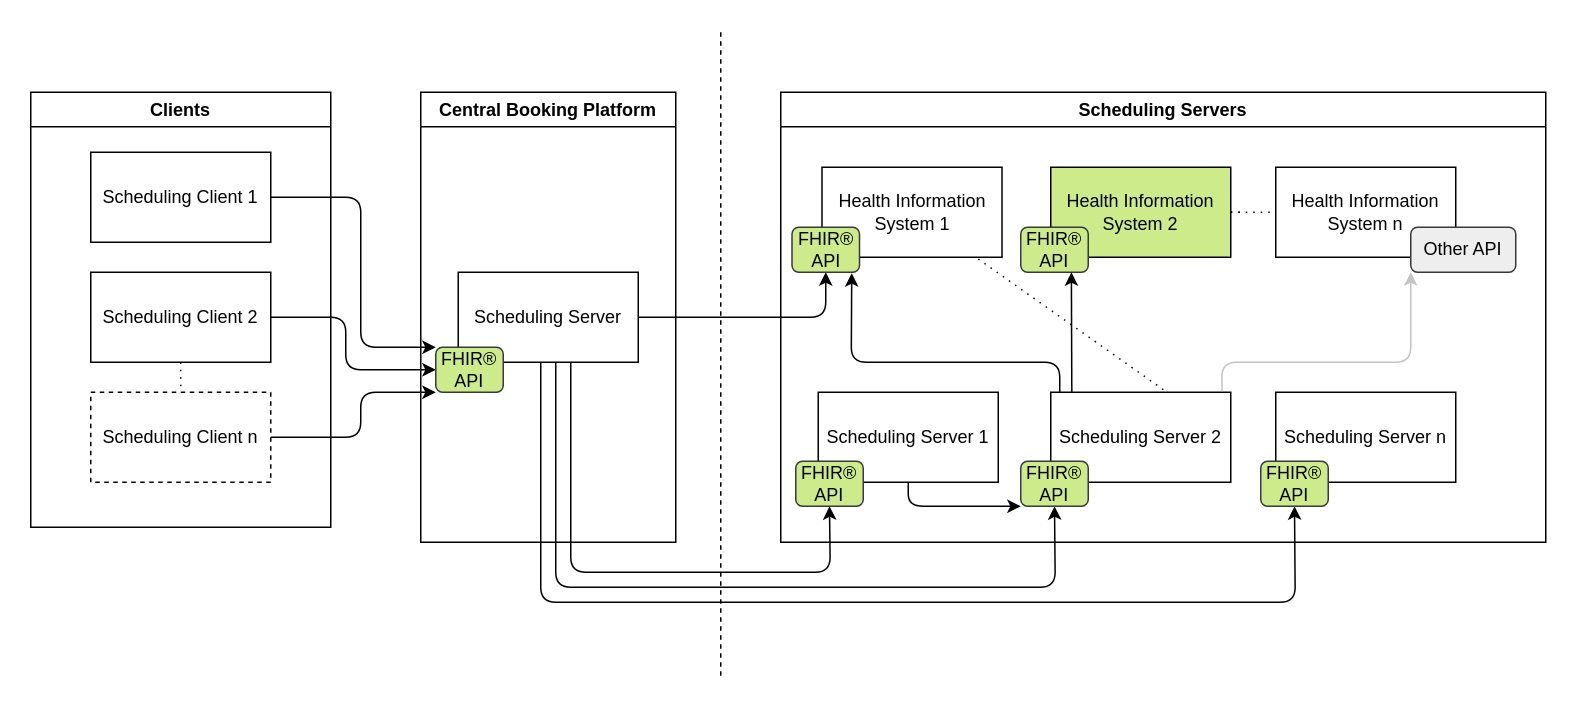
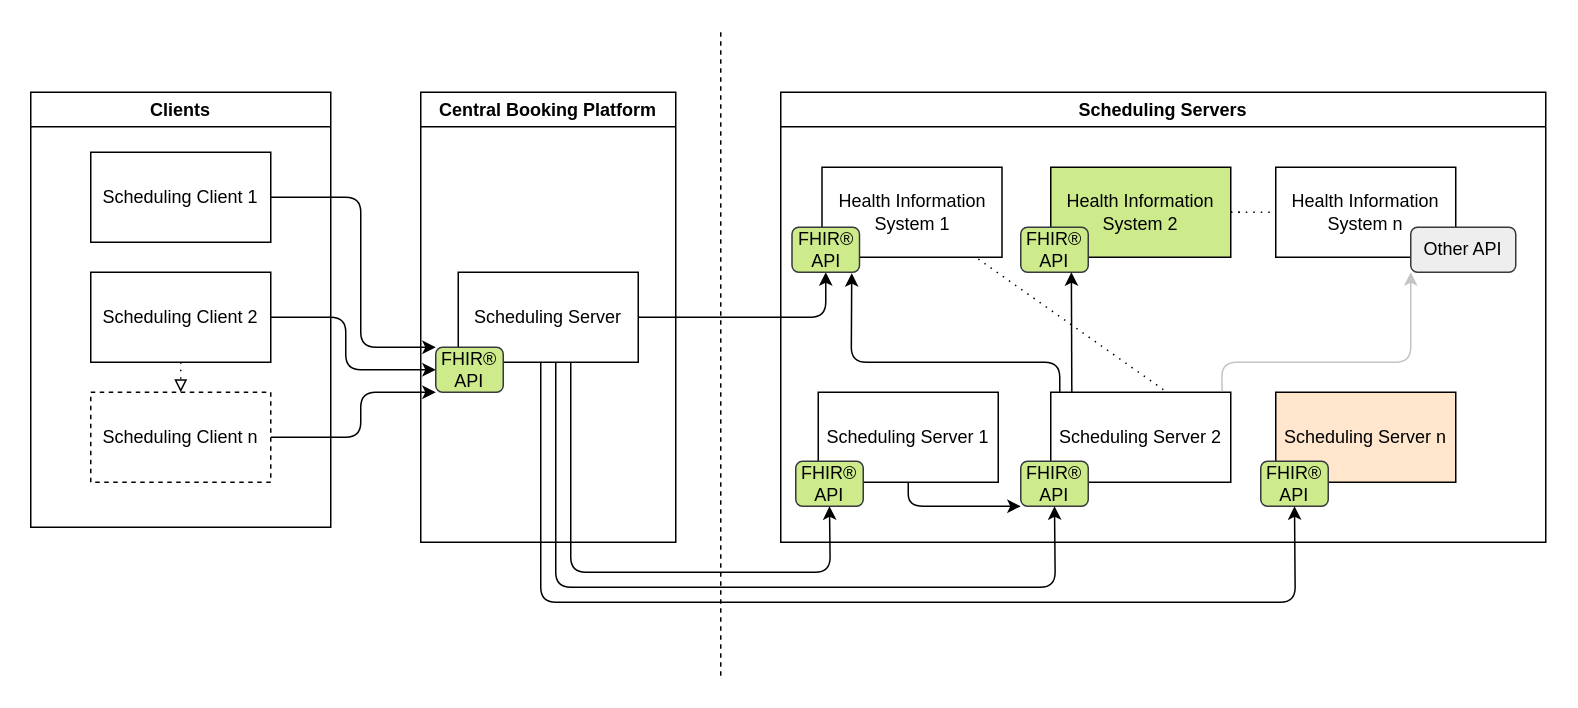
(181, 384) -> (181, 378)
(1366, 437) -> (1366, 437)
